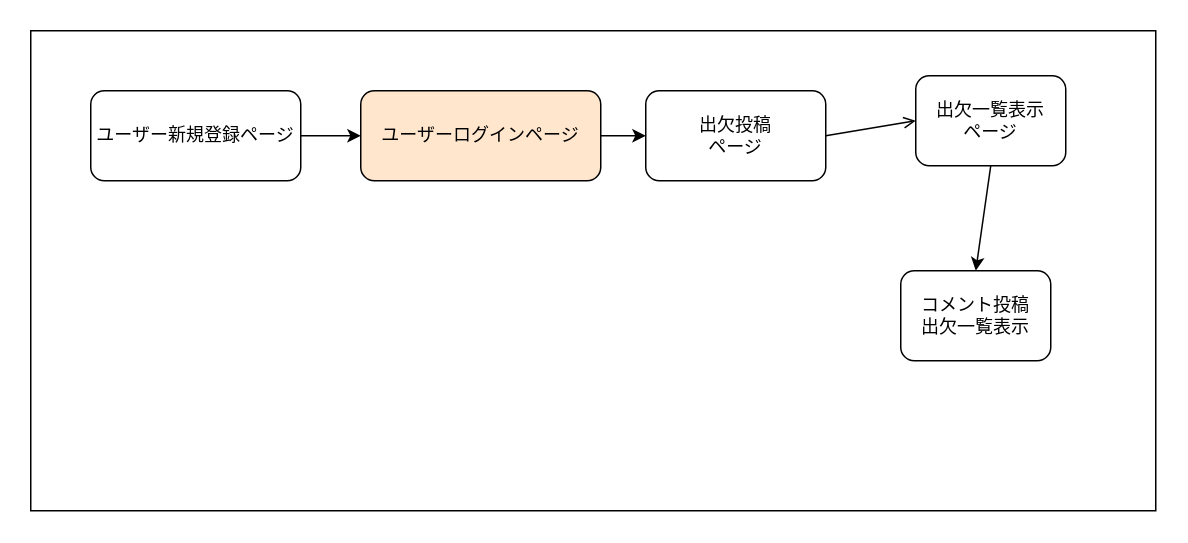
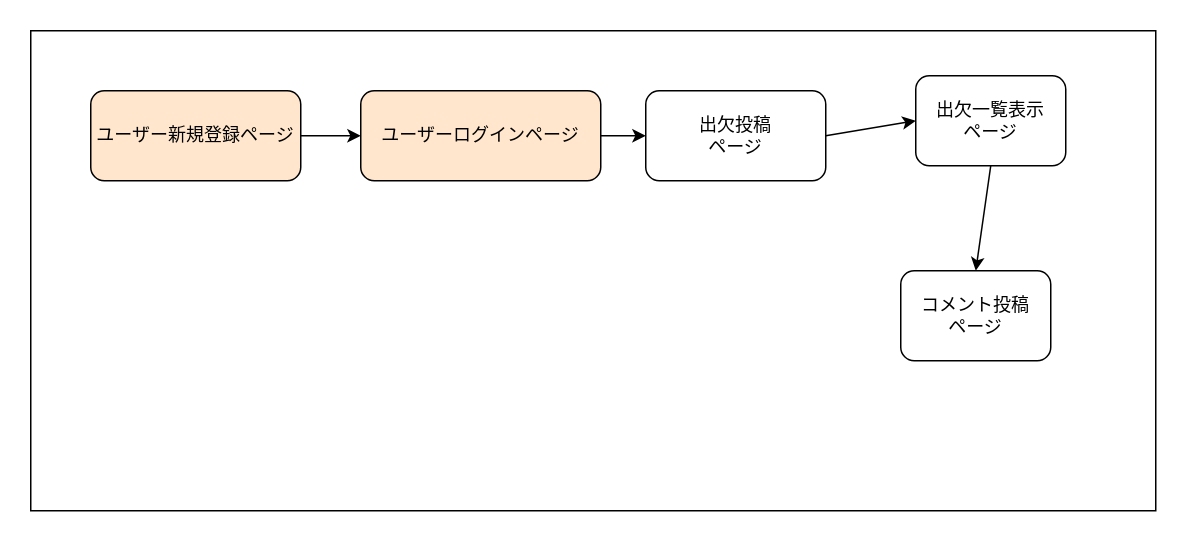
(907, 122) -> (904, 123)
(196, 136) -> (196, 136)
(976, 316) -> (976, 316)
